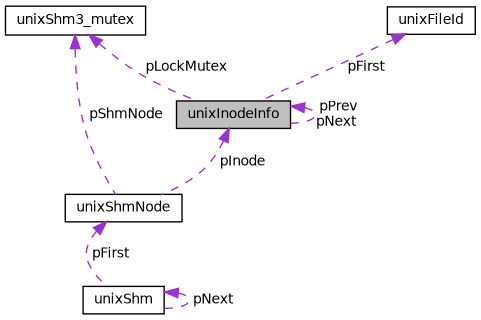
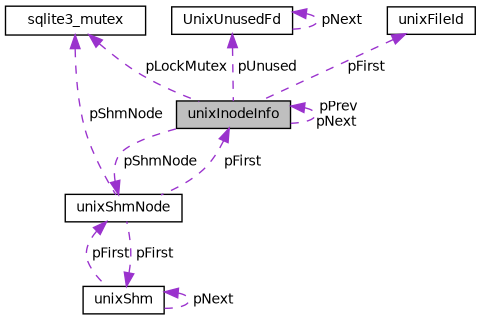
(76, 21) -> (76, 21)
none -> (232, 21)
none -> (135, 143)
(241, 162) -> (241, 162)
none -> (131, 247)
